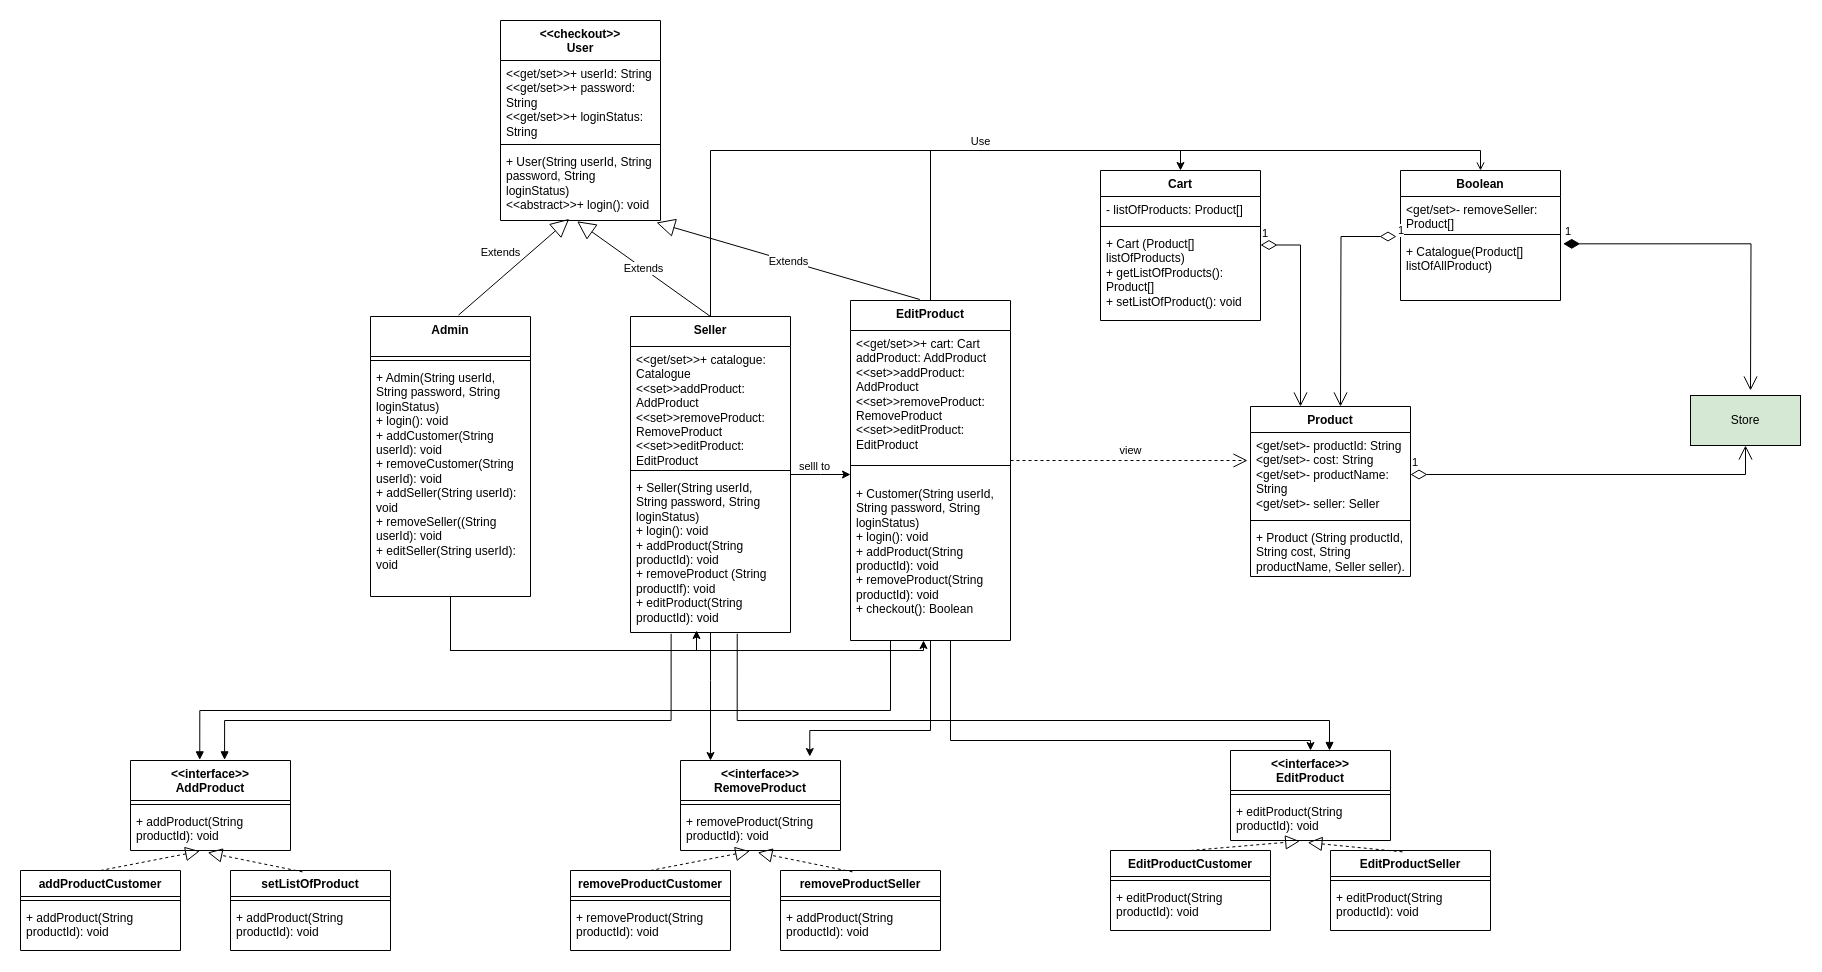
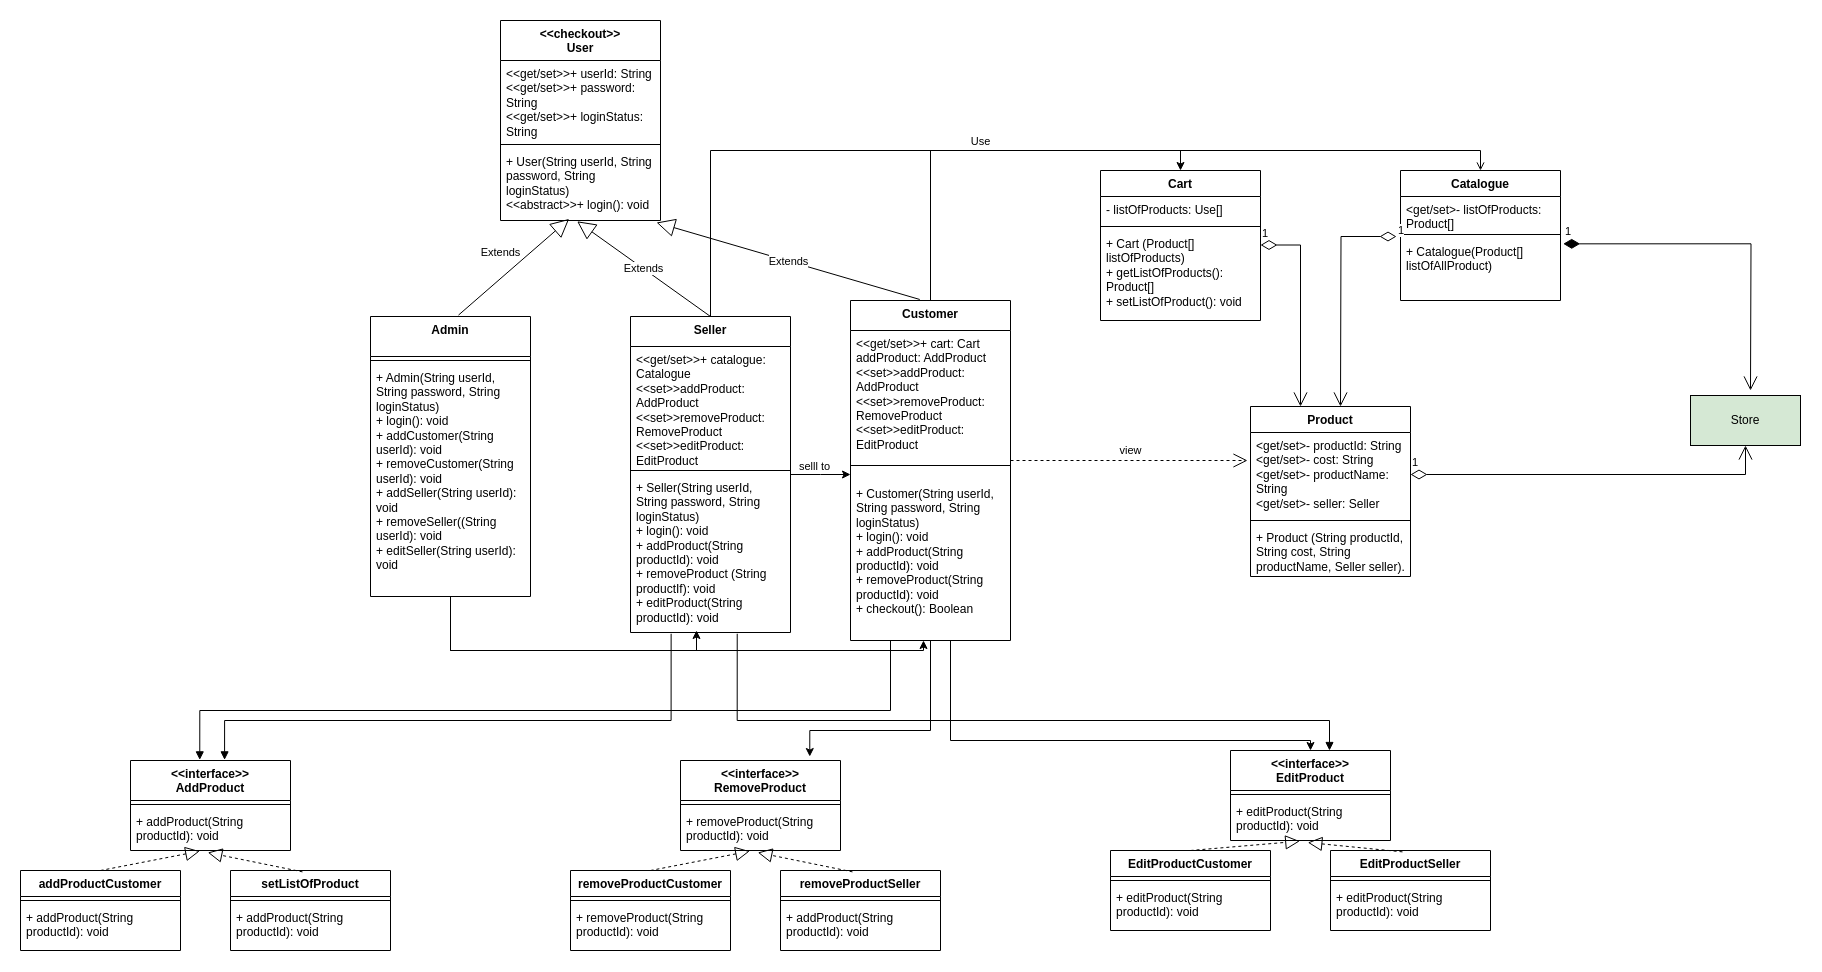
(1481, 185) -> (1481, 185)
(1182, 218) -> (1176, 211)
(1482, 218) -> (1482, 218)
(931, 315) -> (931, 315)
(711, 694) -> none
